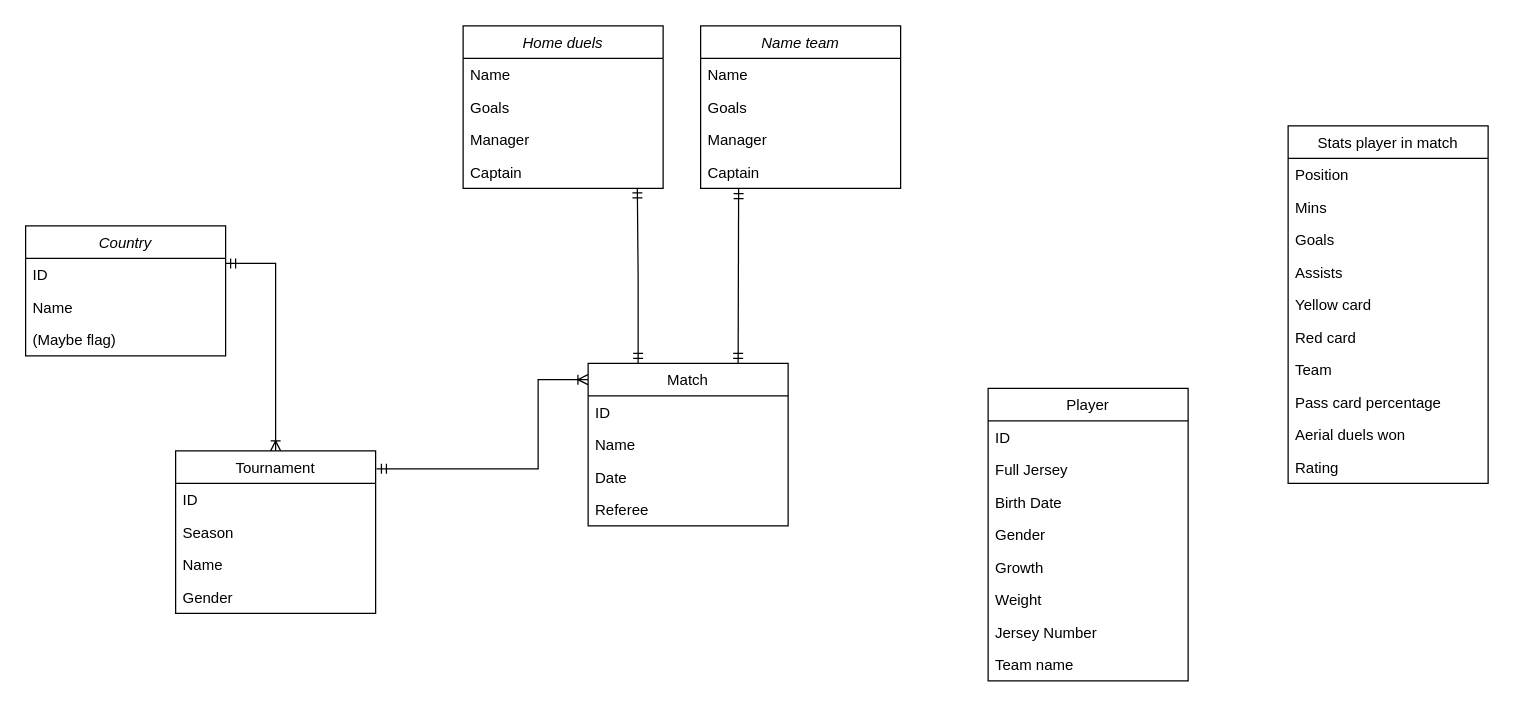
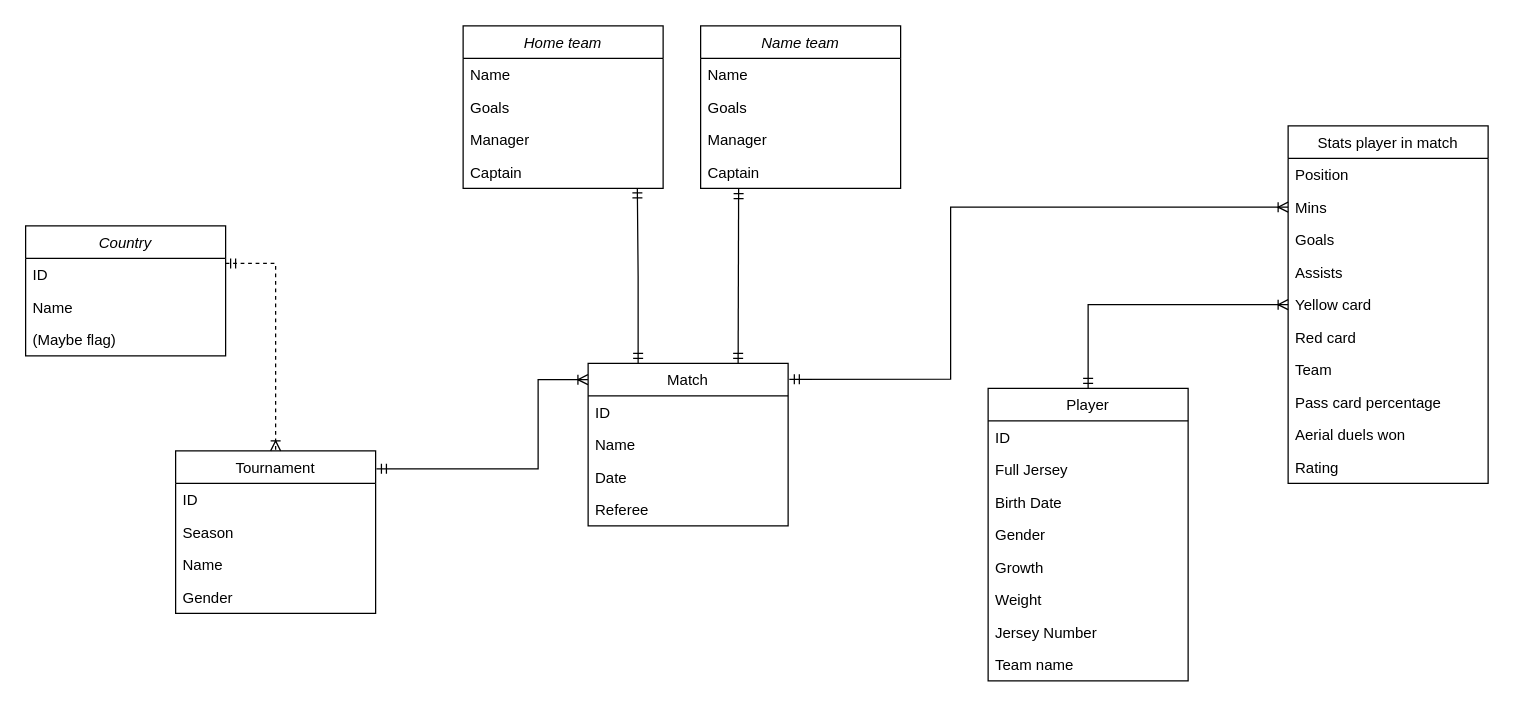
(563, 43) -> (563, 43)
none -> (952, 207)
none -> (1146, 304)
(276, 330) -> (276, 330)
